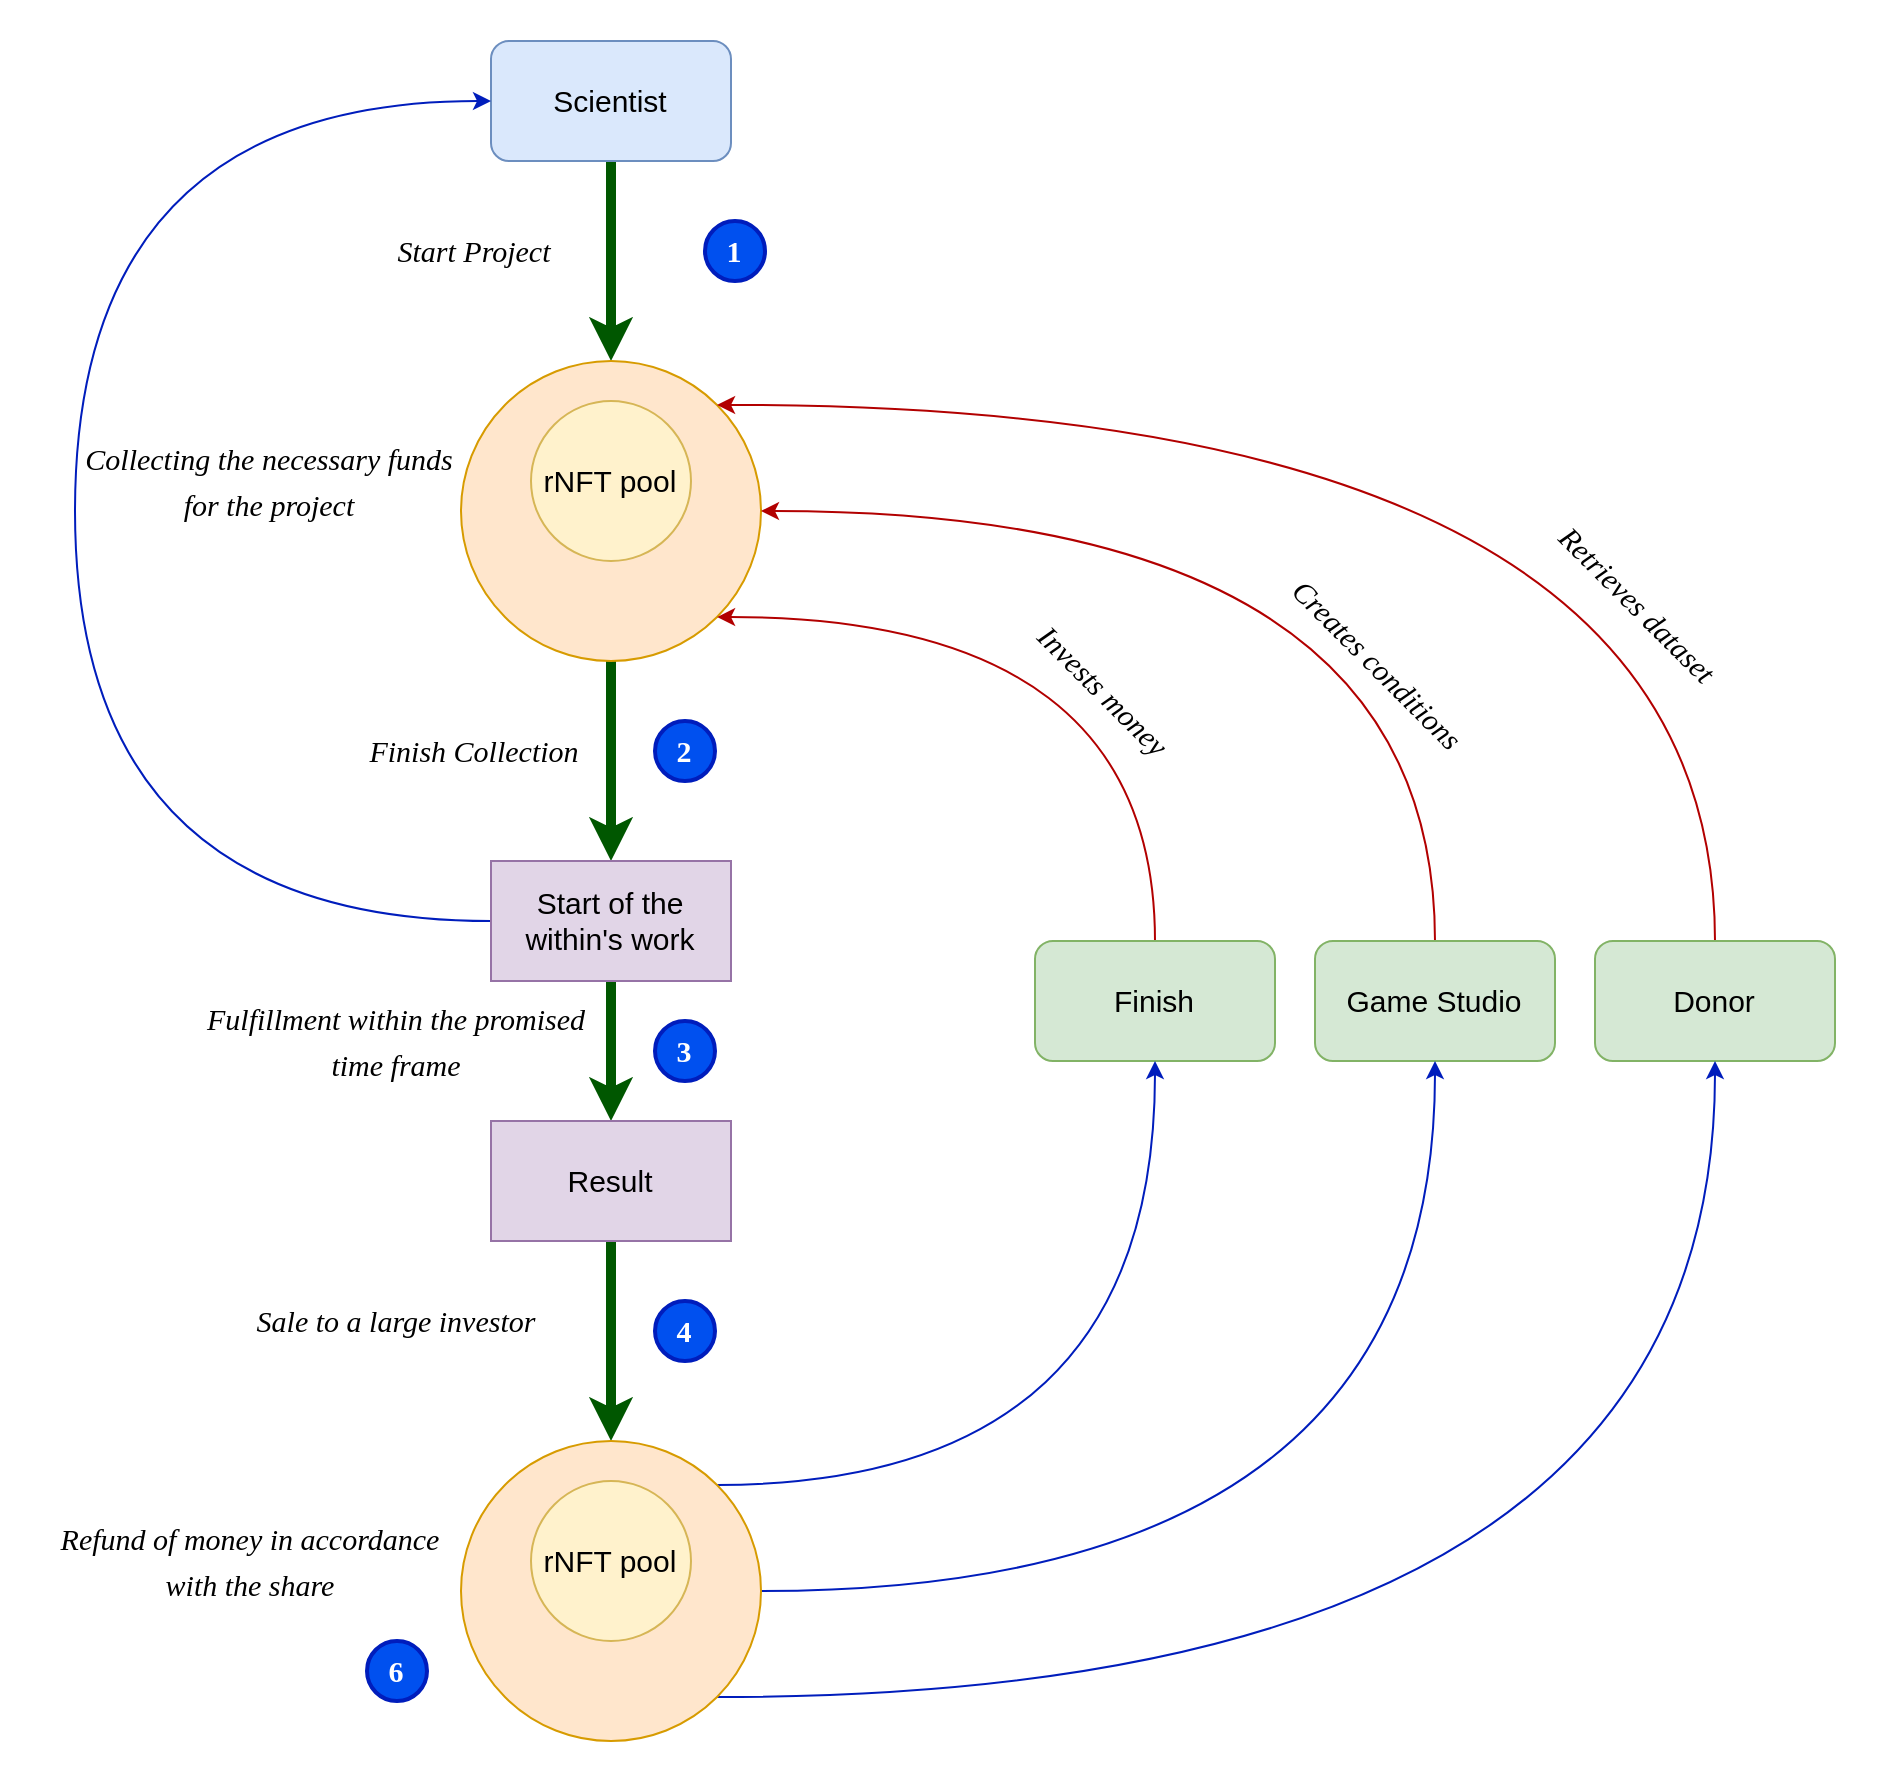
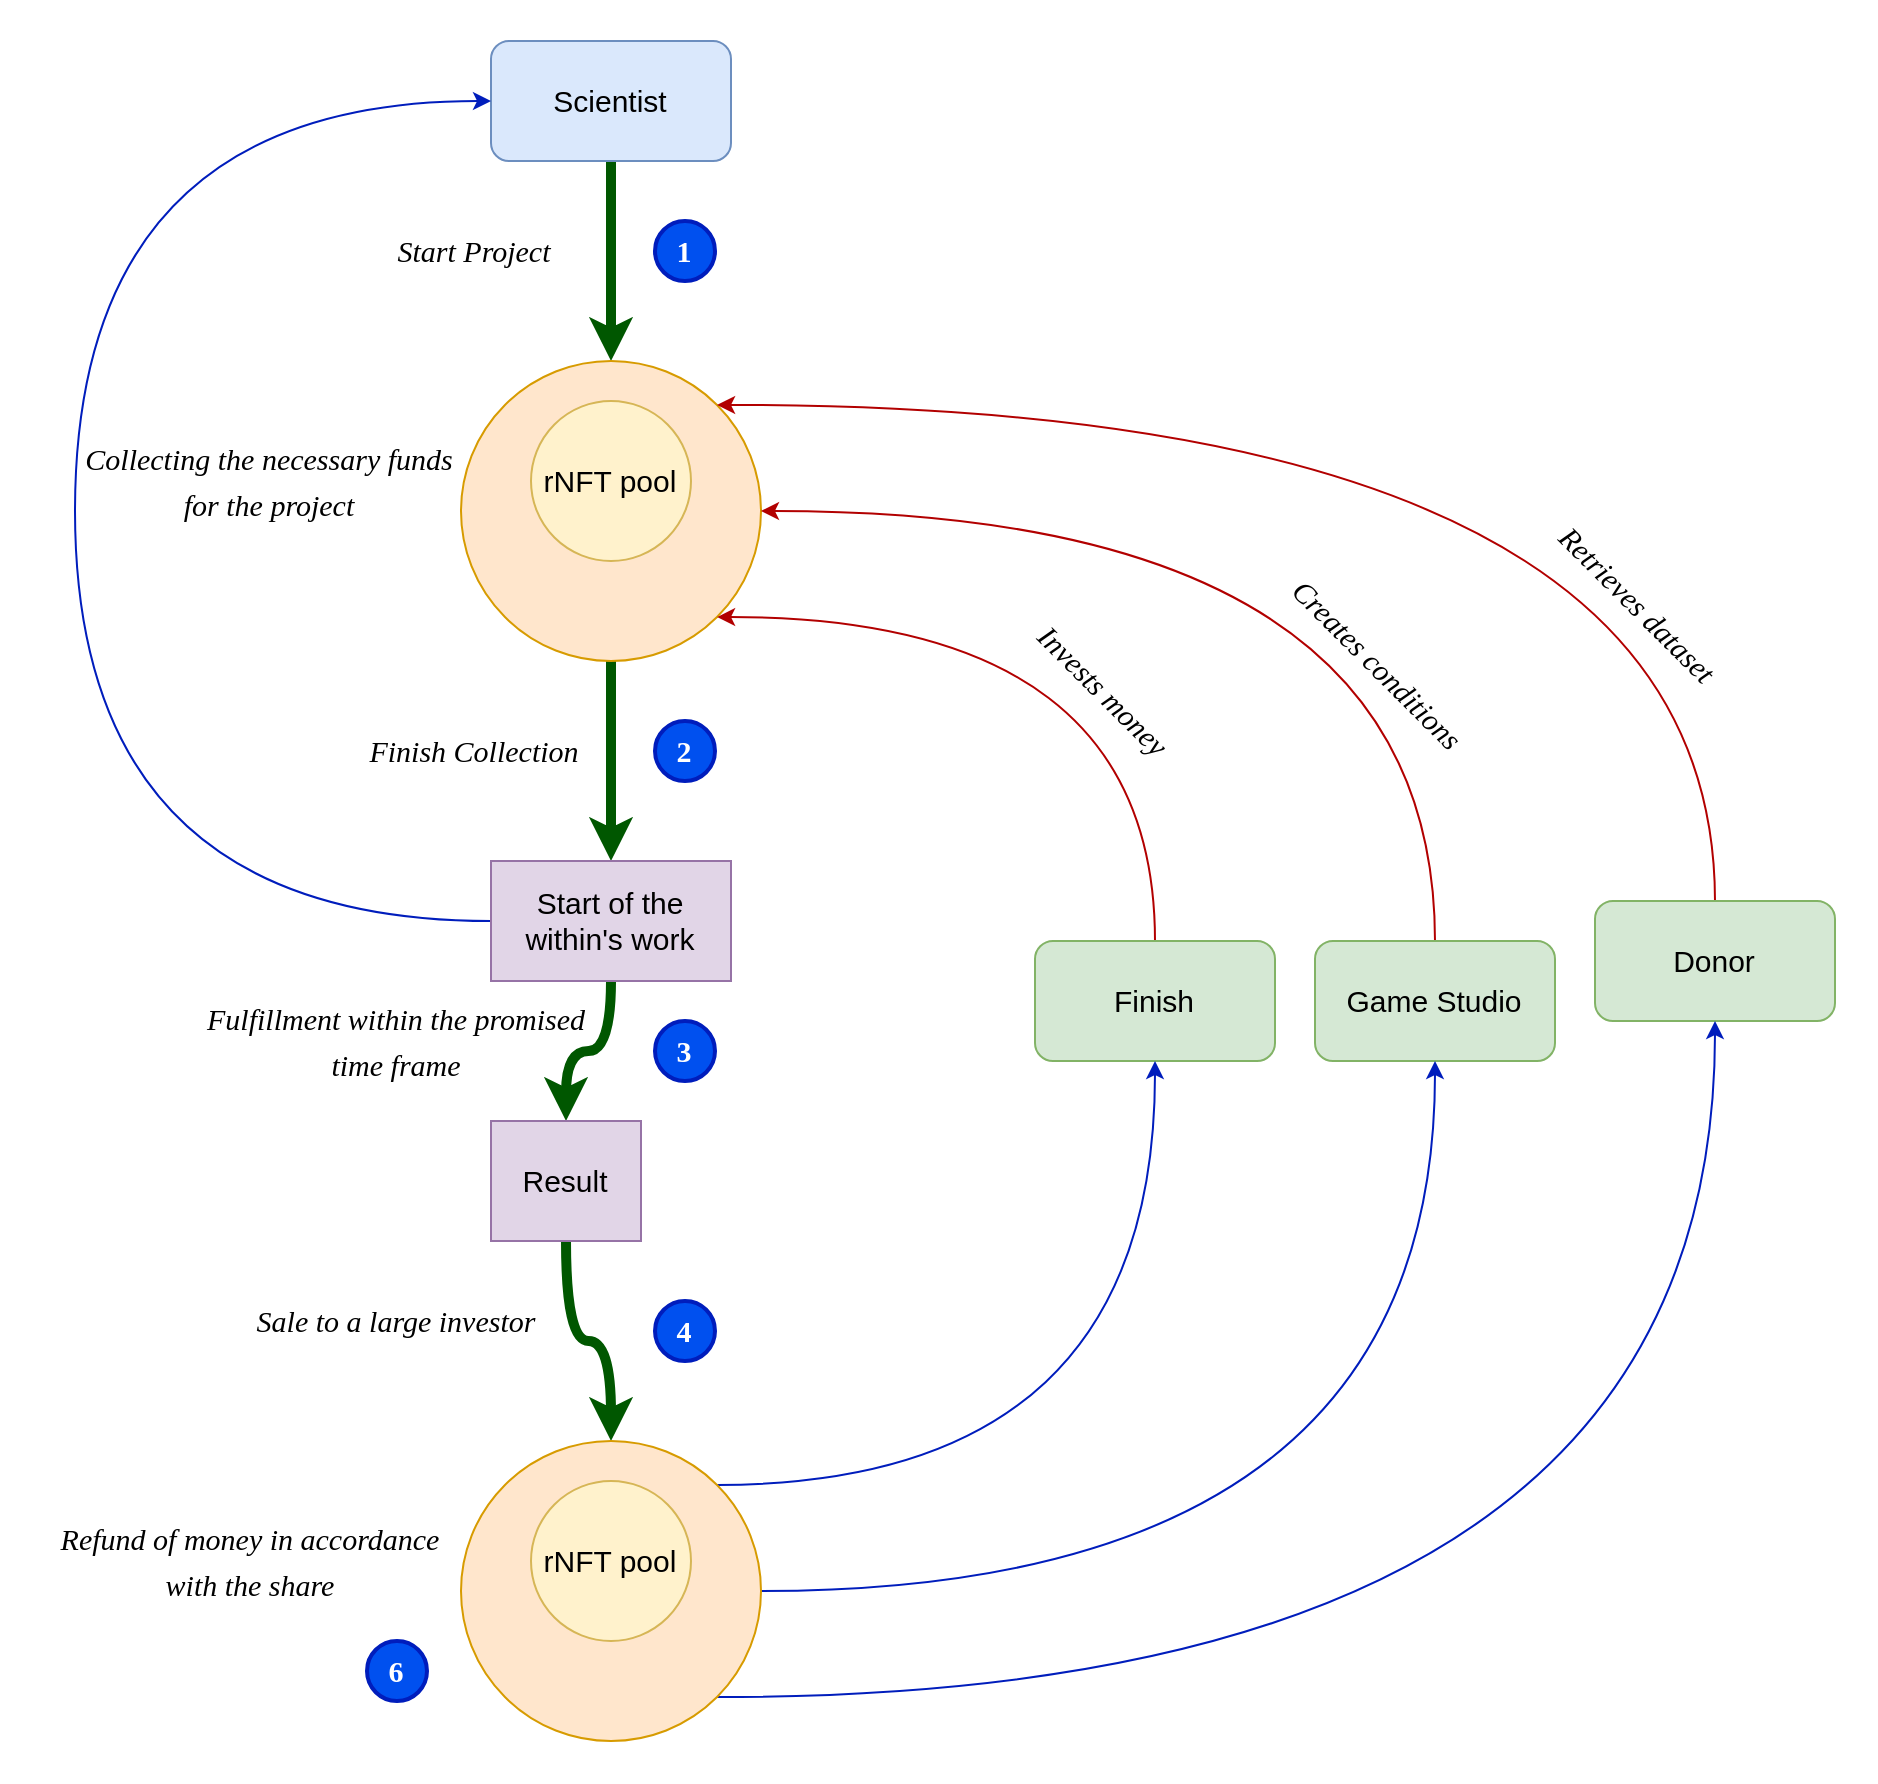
(735, 251) -> (685, 251)
(1715, 1001) -> (1715, 961)
(611, 1181) -> (566, 1181)
